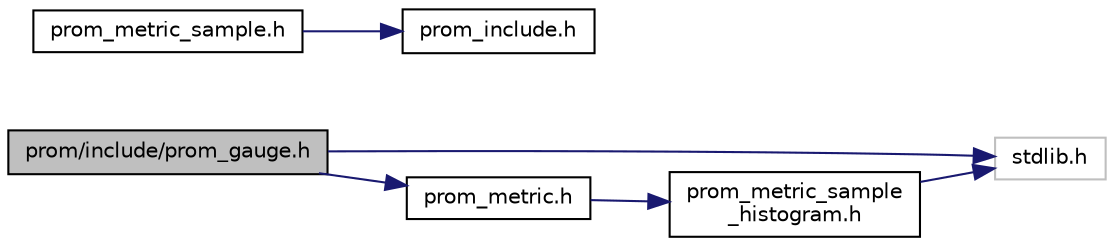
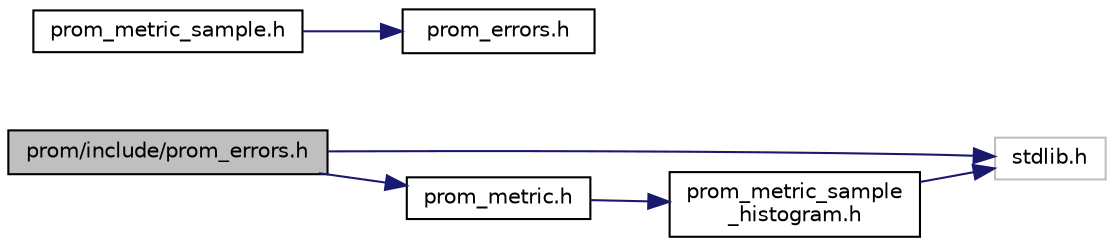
(499, 31) -> (499, 31)
(168, 152) -> (168, 152)
